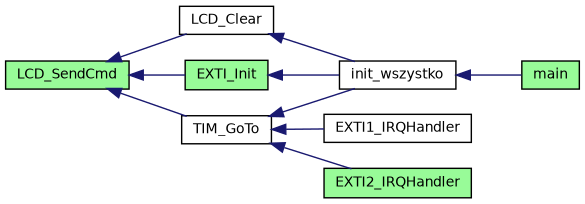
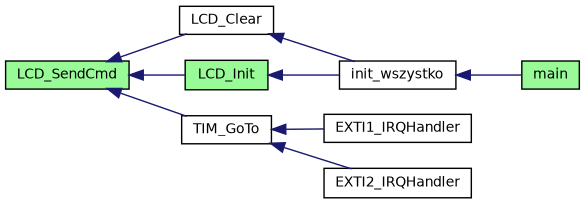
(227, 75) -> (227, 75)
(319, 100) -> none
(398, 183) -> (398, 183)
